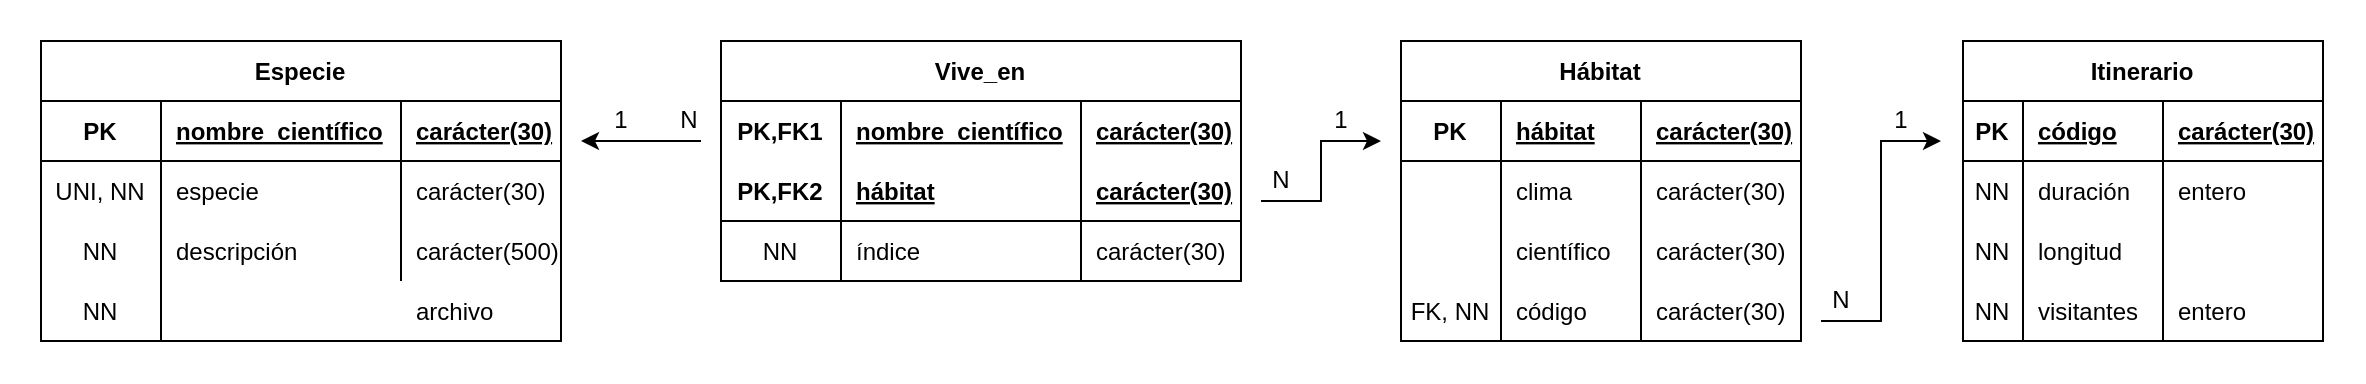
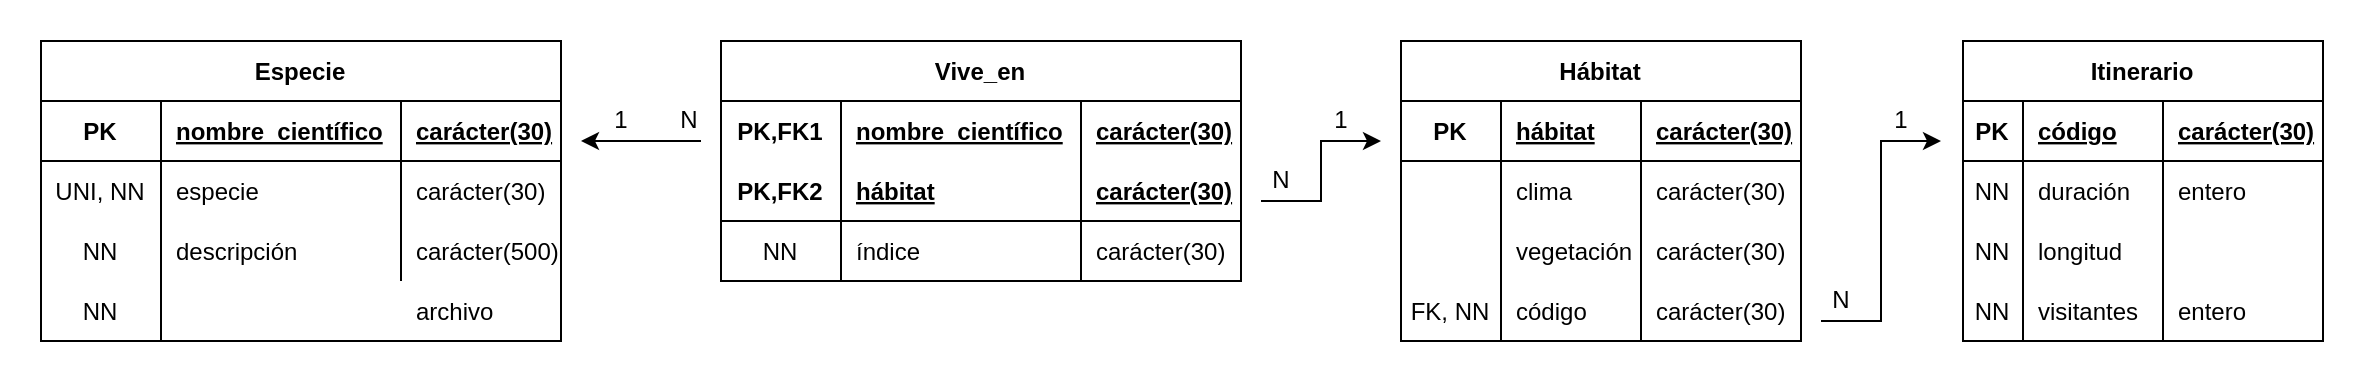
(1577, 252) -> (1580, 252)
